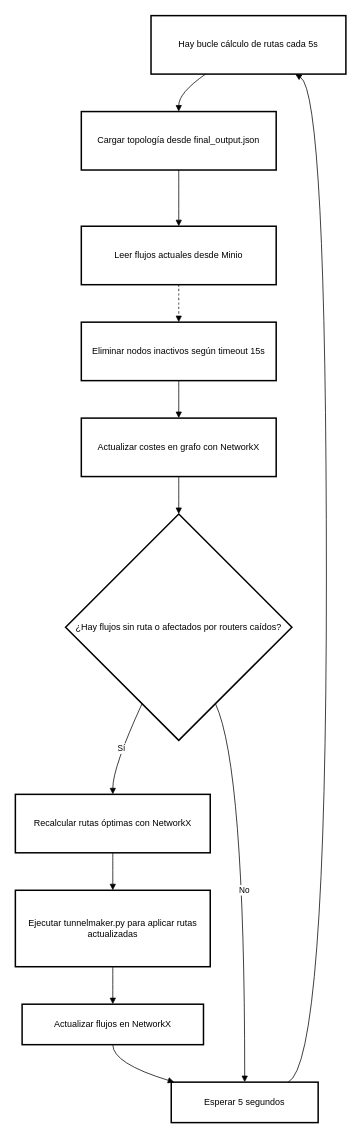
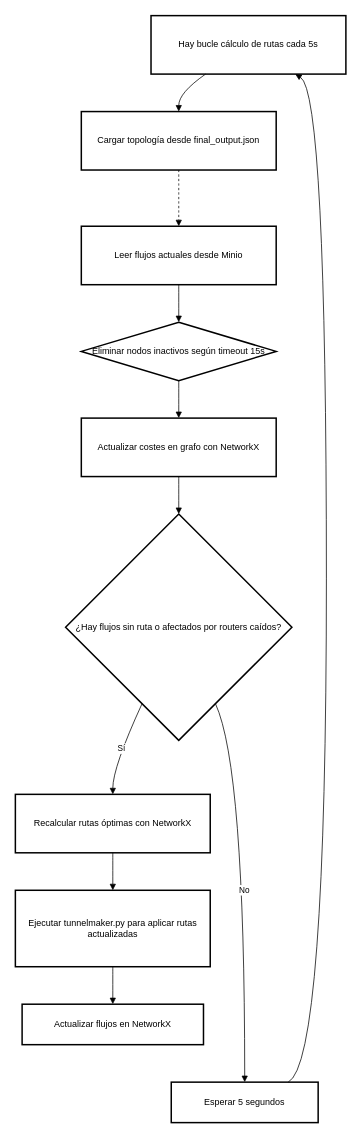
(179, 196) -> (179, 196)
(179, 300) -> (179, 300)
(179, 351) -> (179, 351)
(137, 1069) -> none
